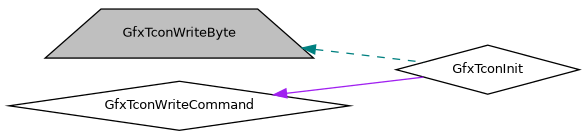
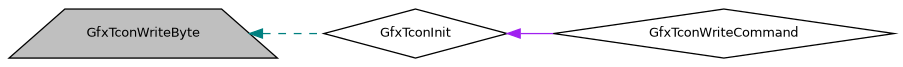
(355, 85) -> (537, 34)
